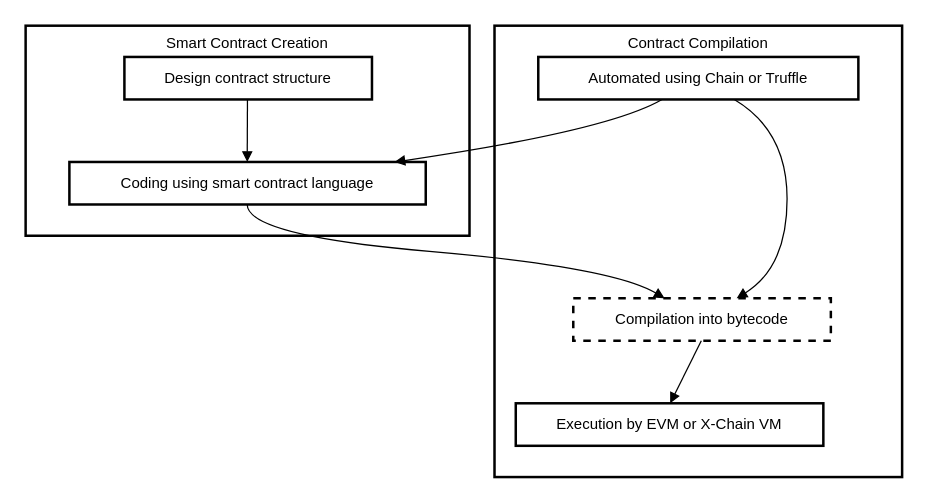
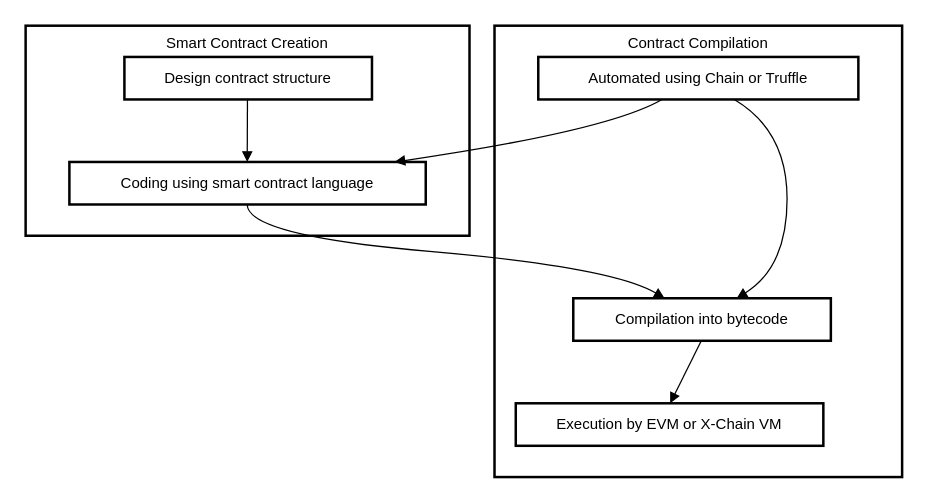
(702, 319) -> (702, 319)
